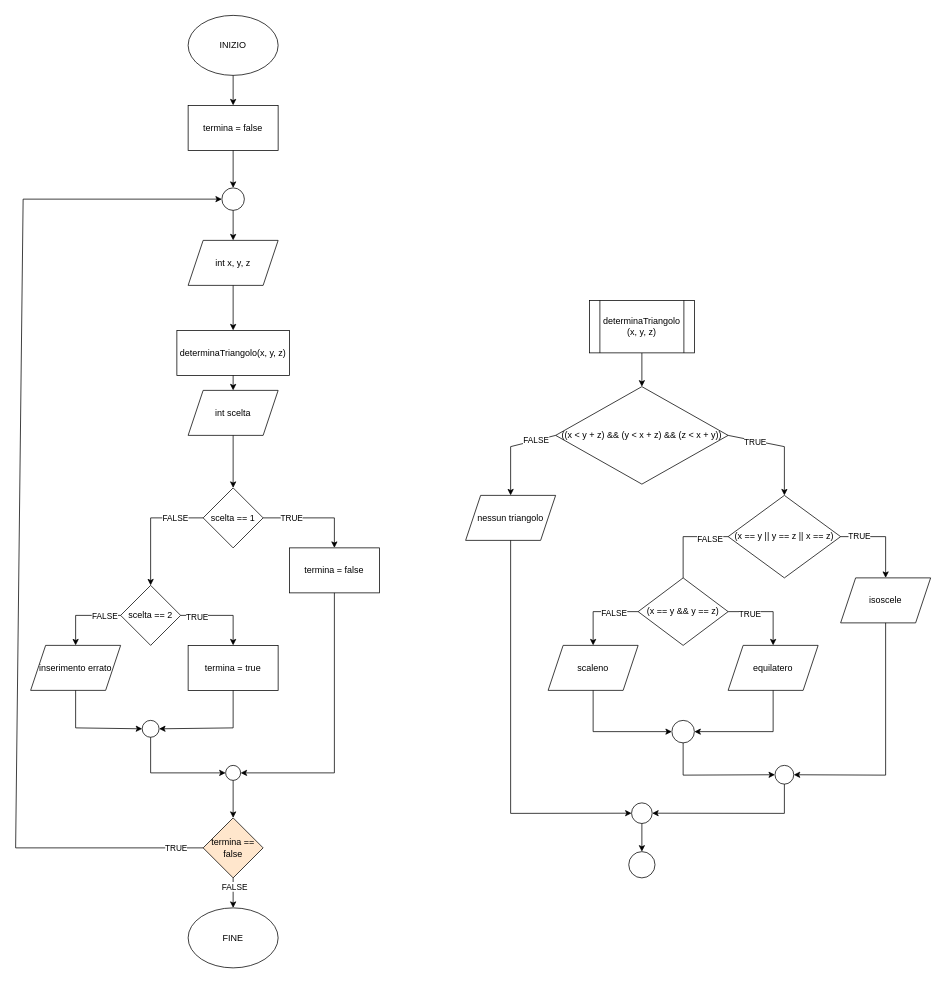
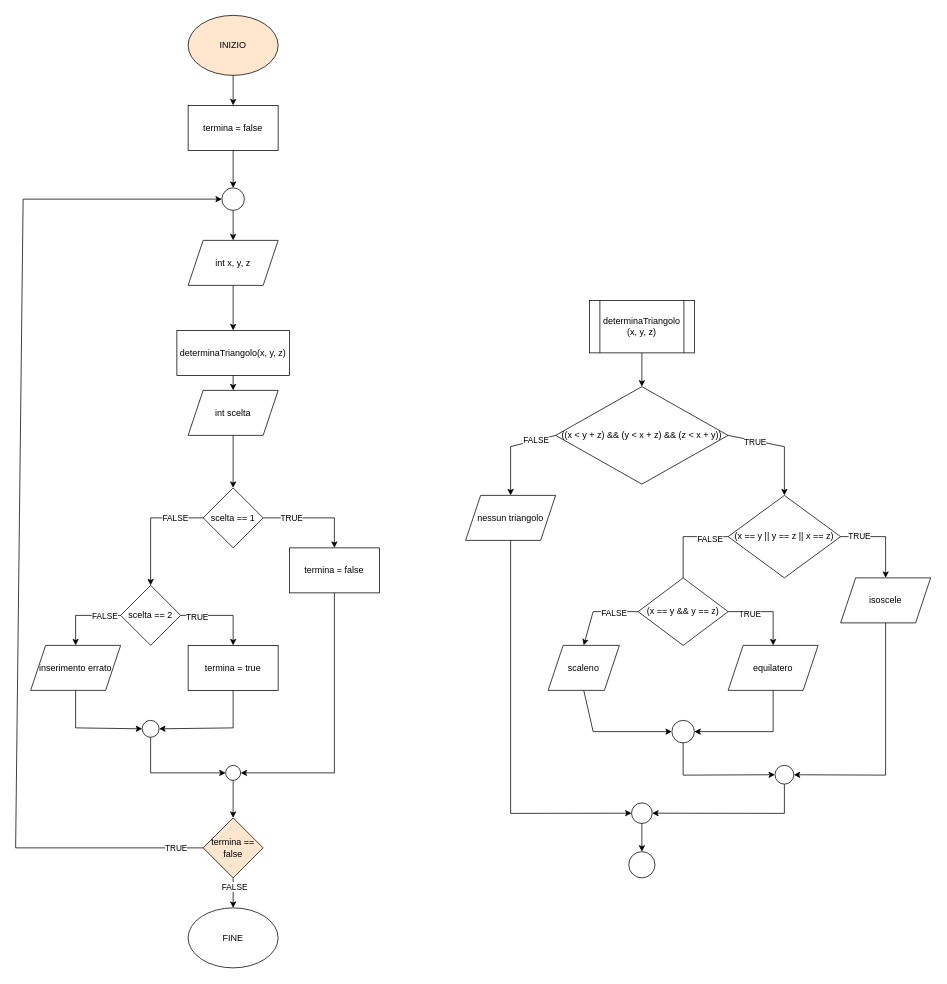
(233, 45) -> (233, 45)
(593, 668) -> (584, 668)
